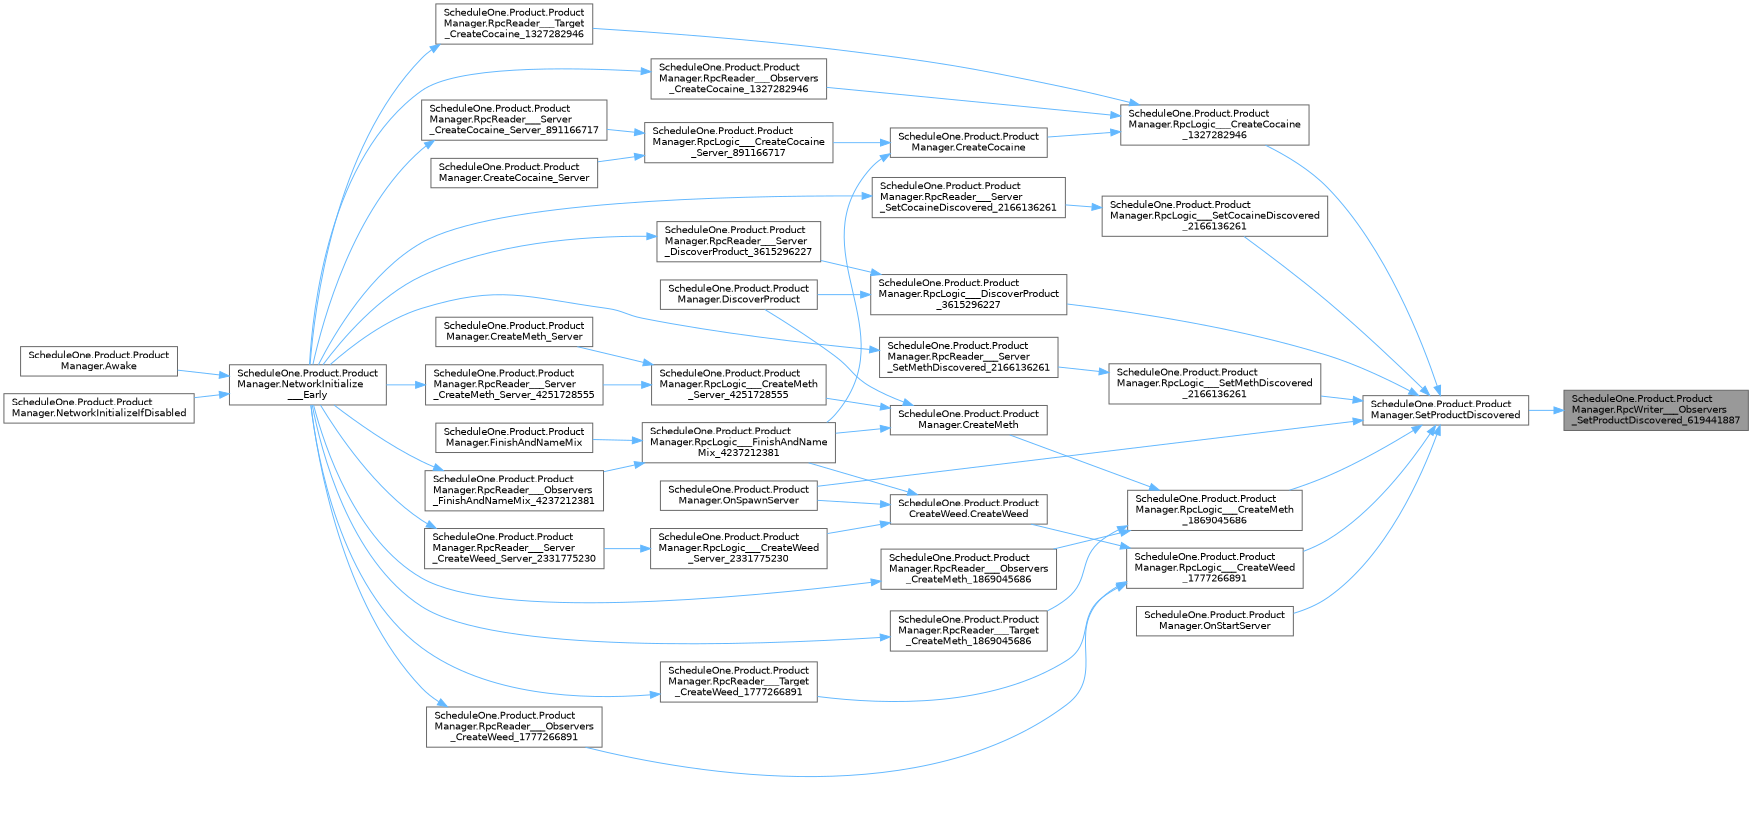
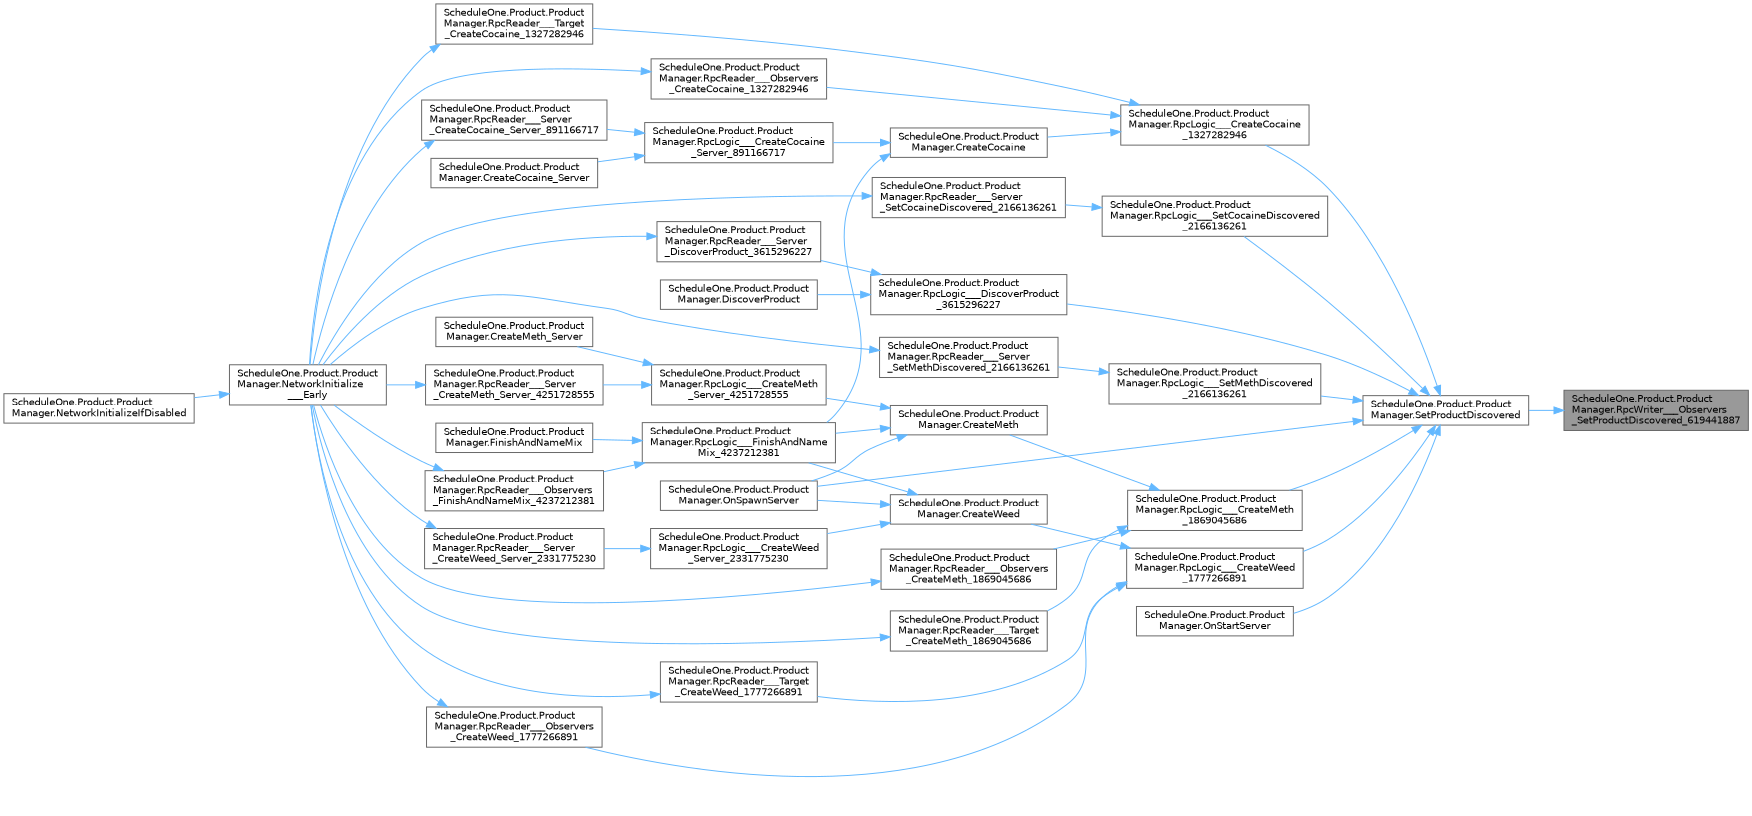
(835, 356) -> (854, 459)
(99, 361) -> none
(969, 509) -> (969, 509)
